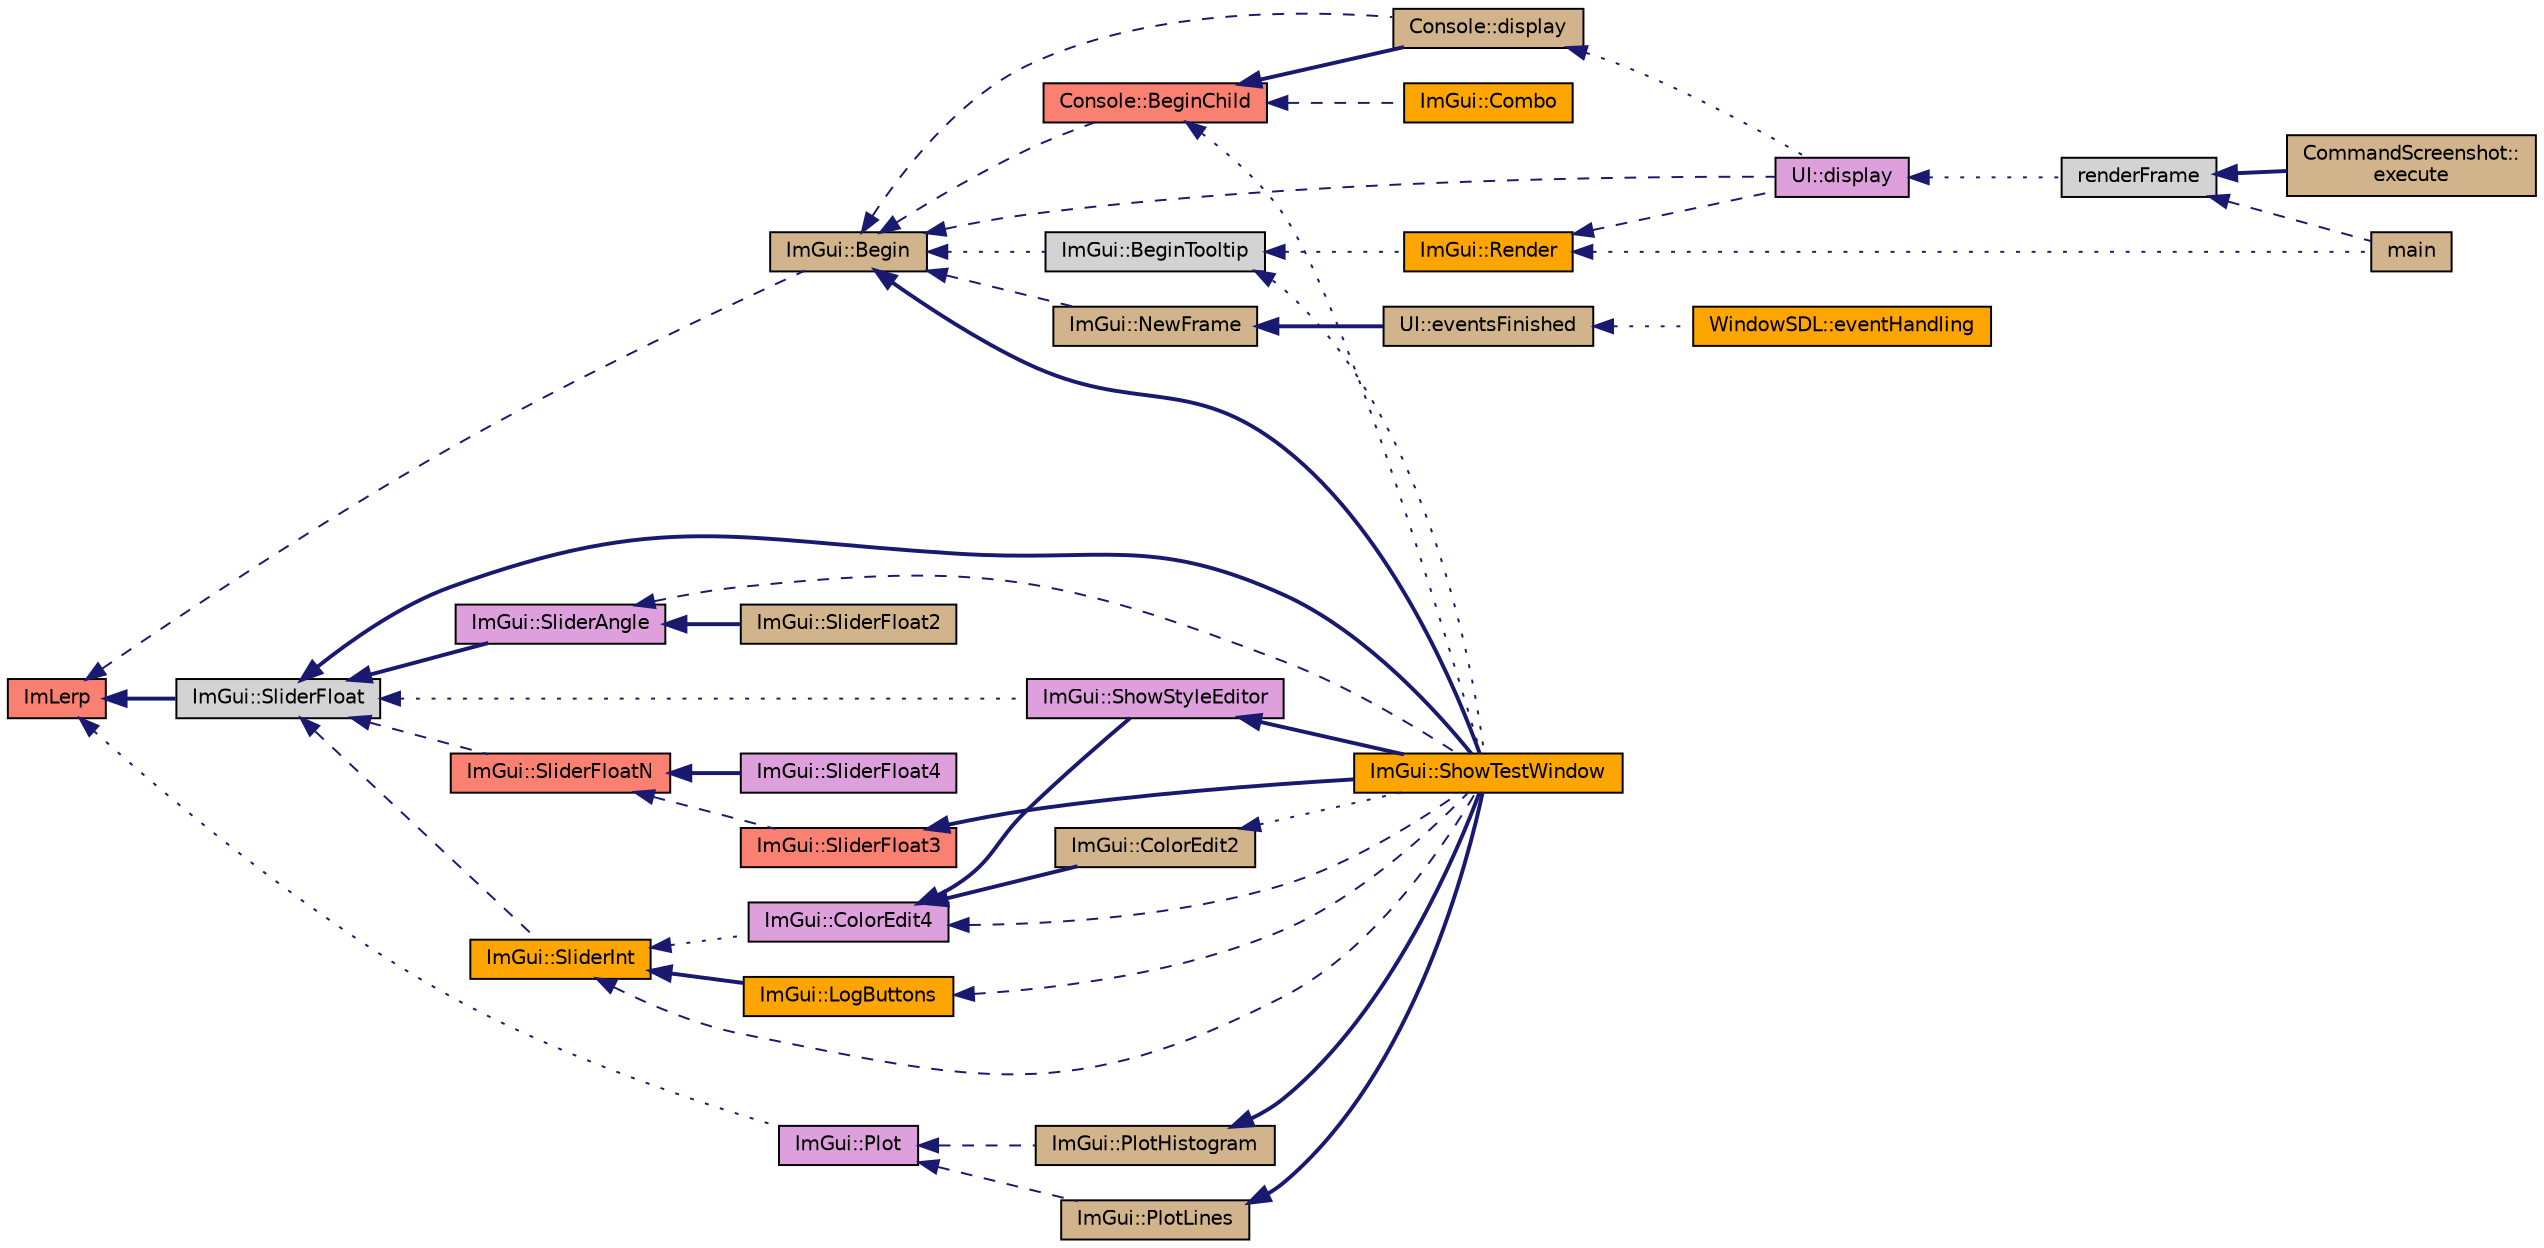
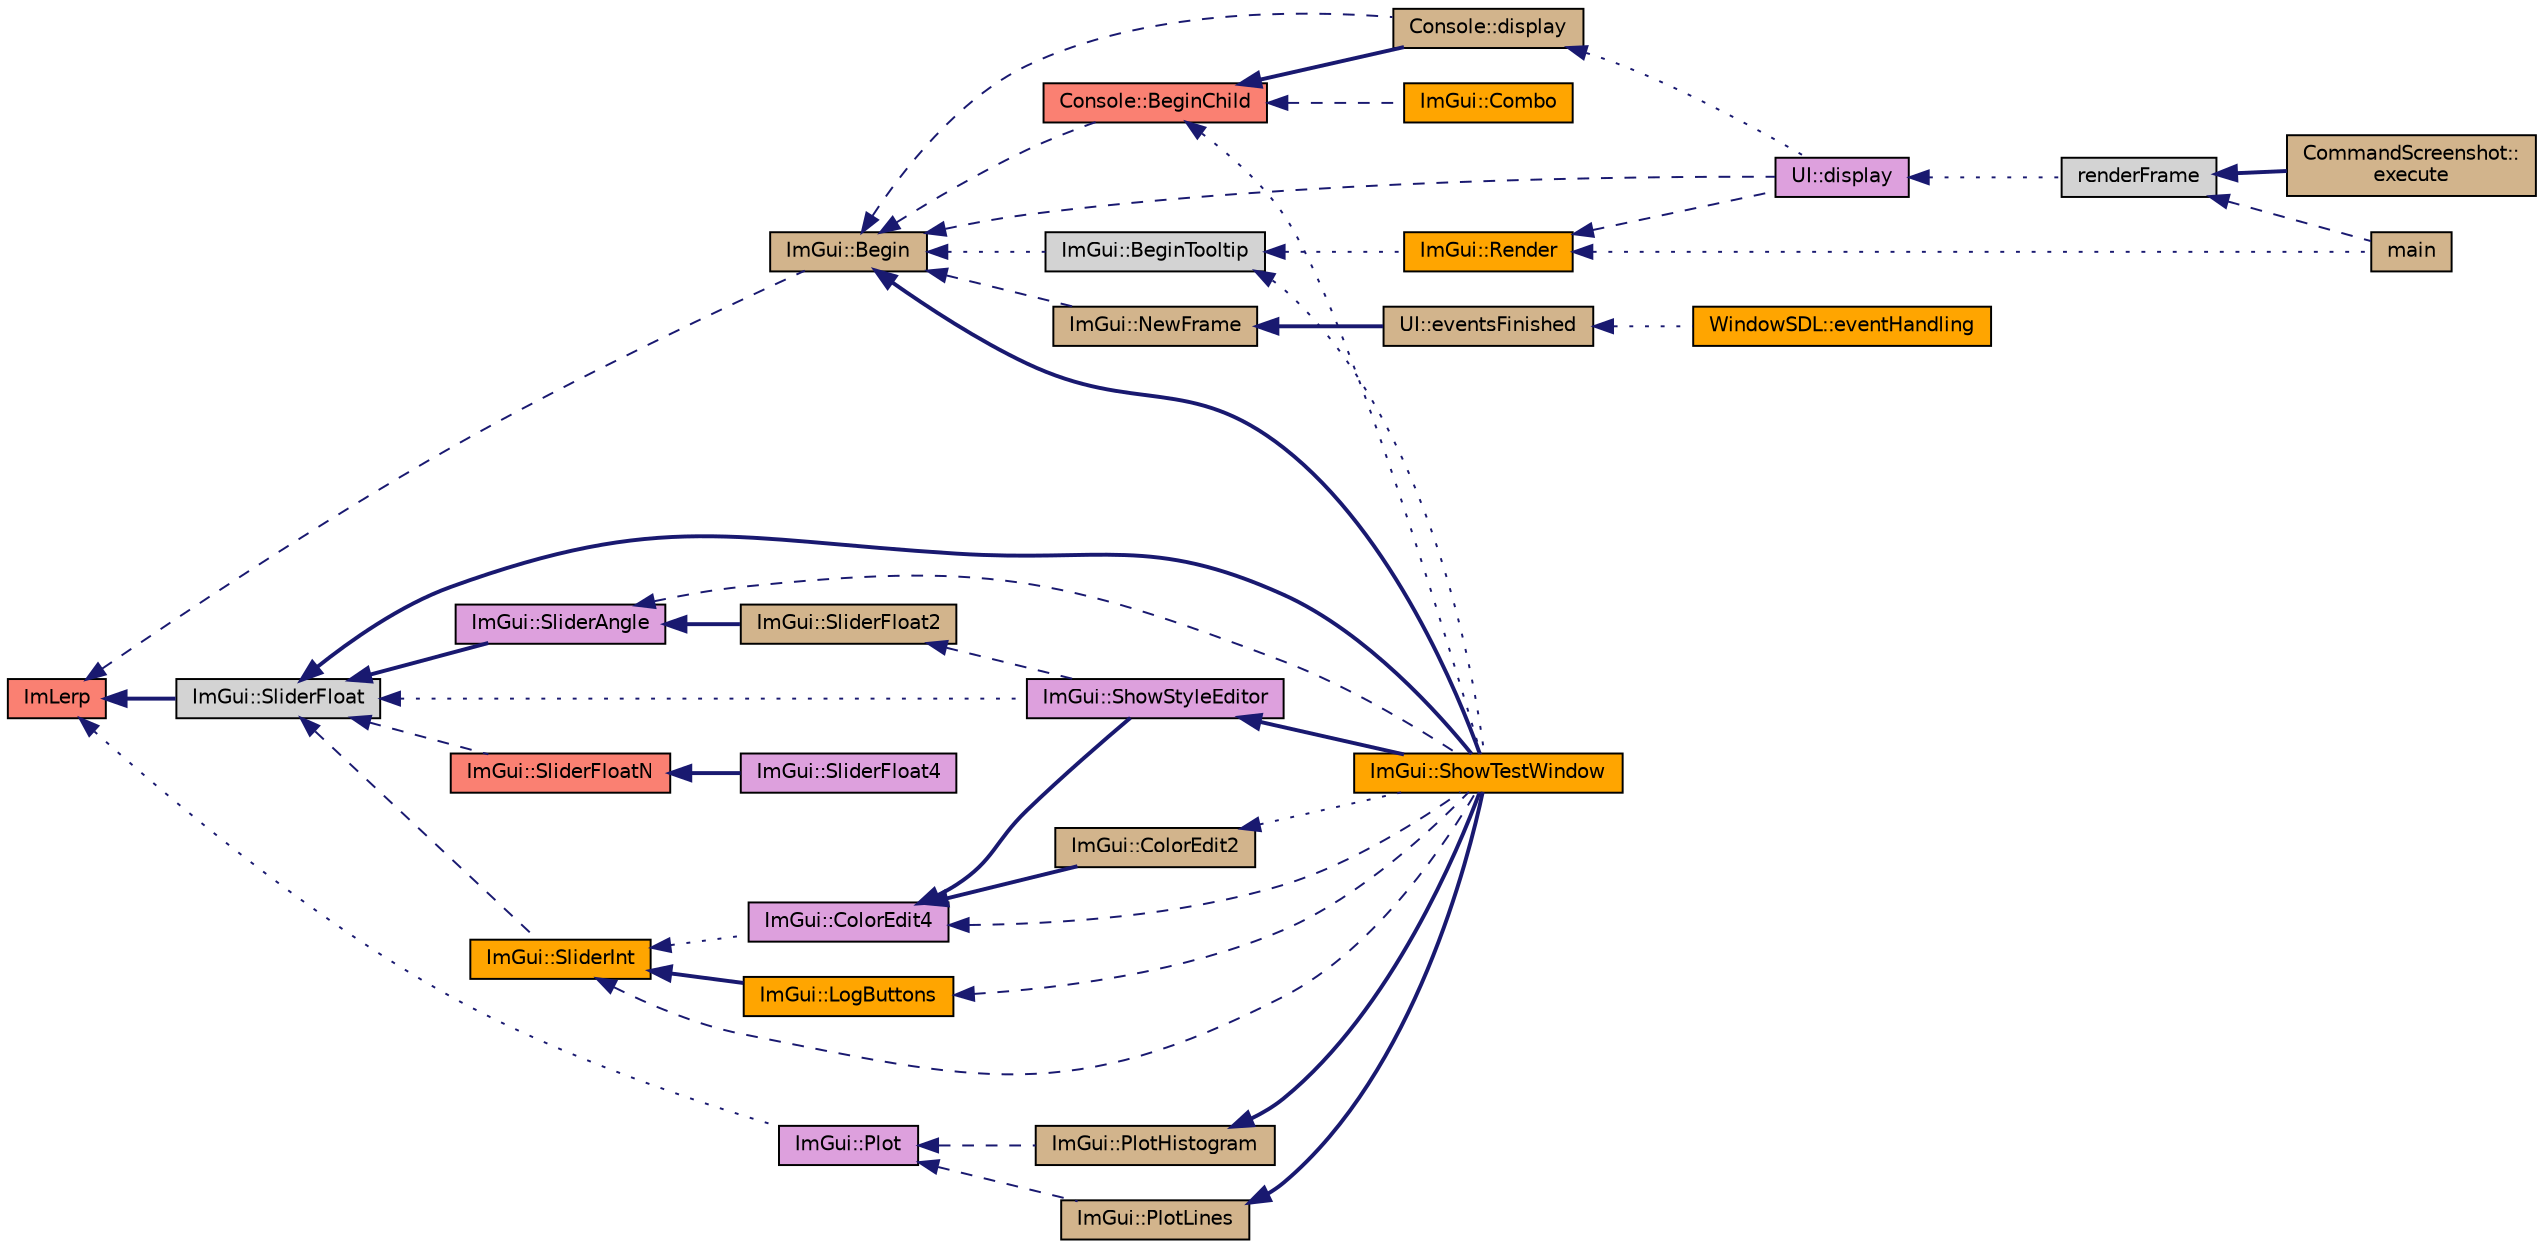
none -> (1012, 664)
(849, 848) -> none
